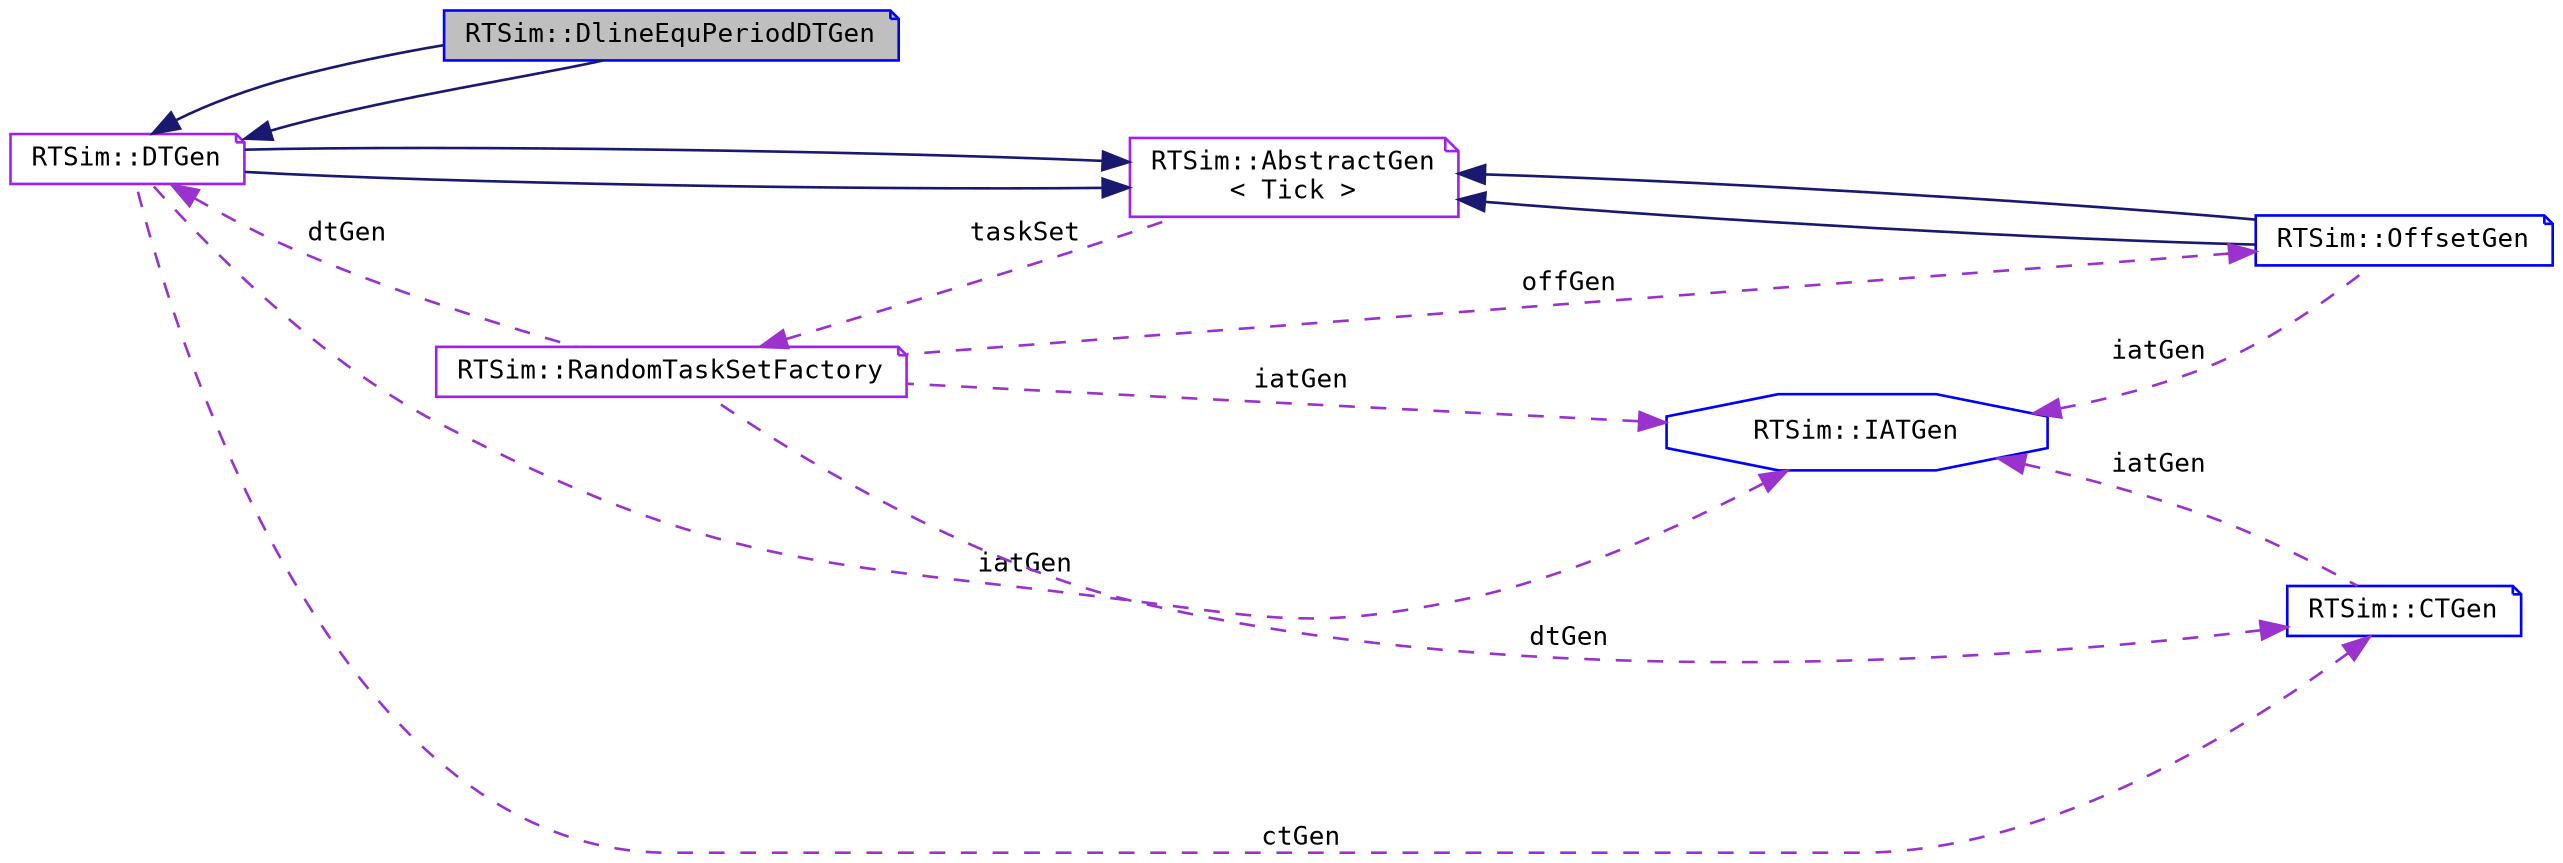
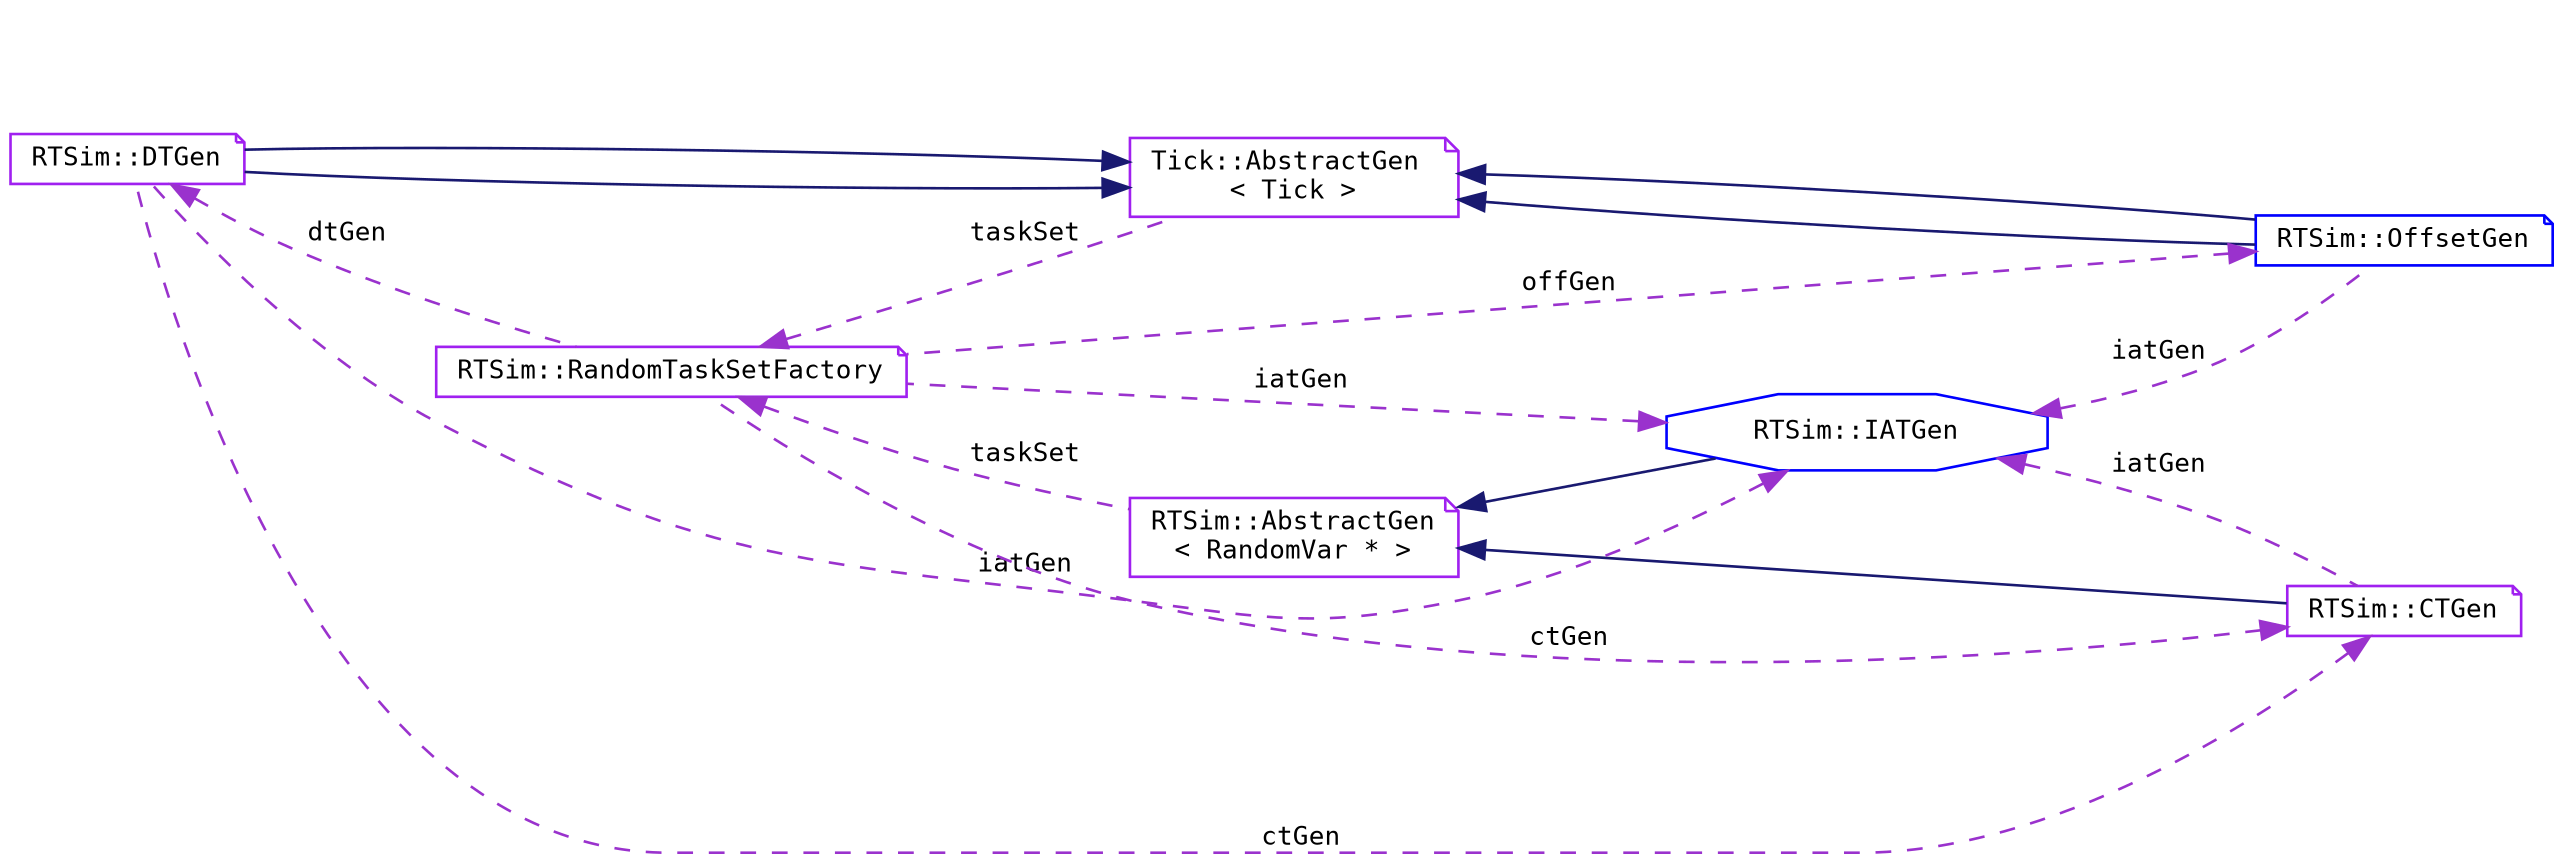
(671, 35) -> none
(1294, 177) -> (1294, 177)
none -> (1294, 537)
(2404, 611) -> (2404, 611)
(1562, 639) -> (1562, 639)
